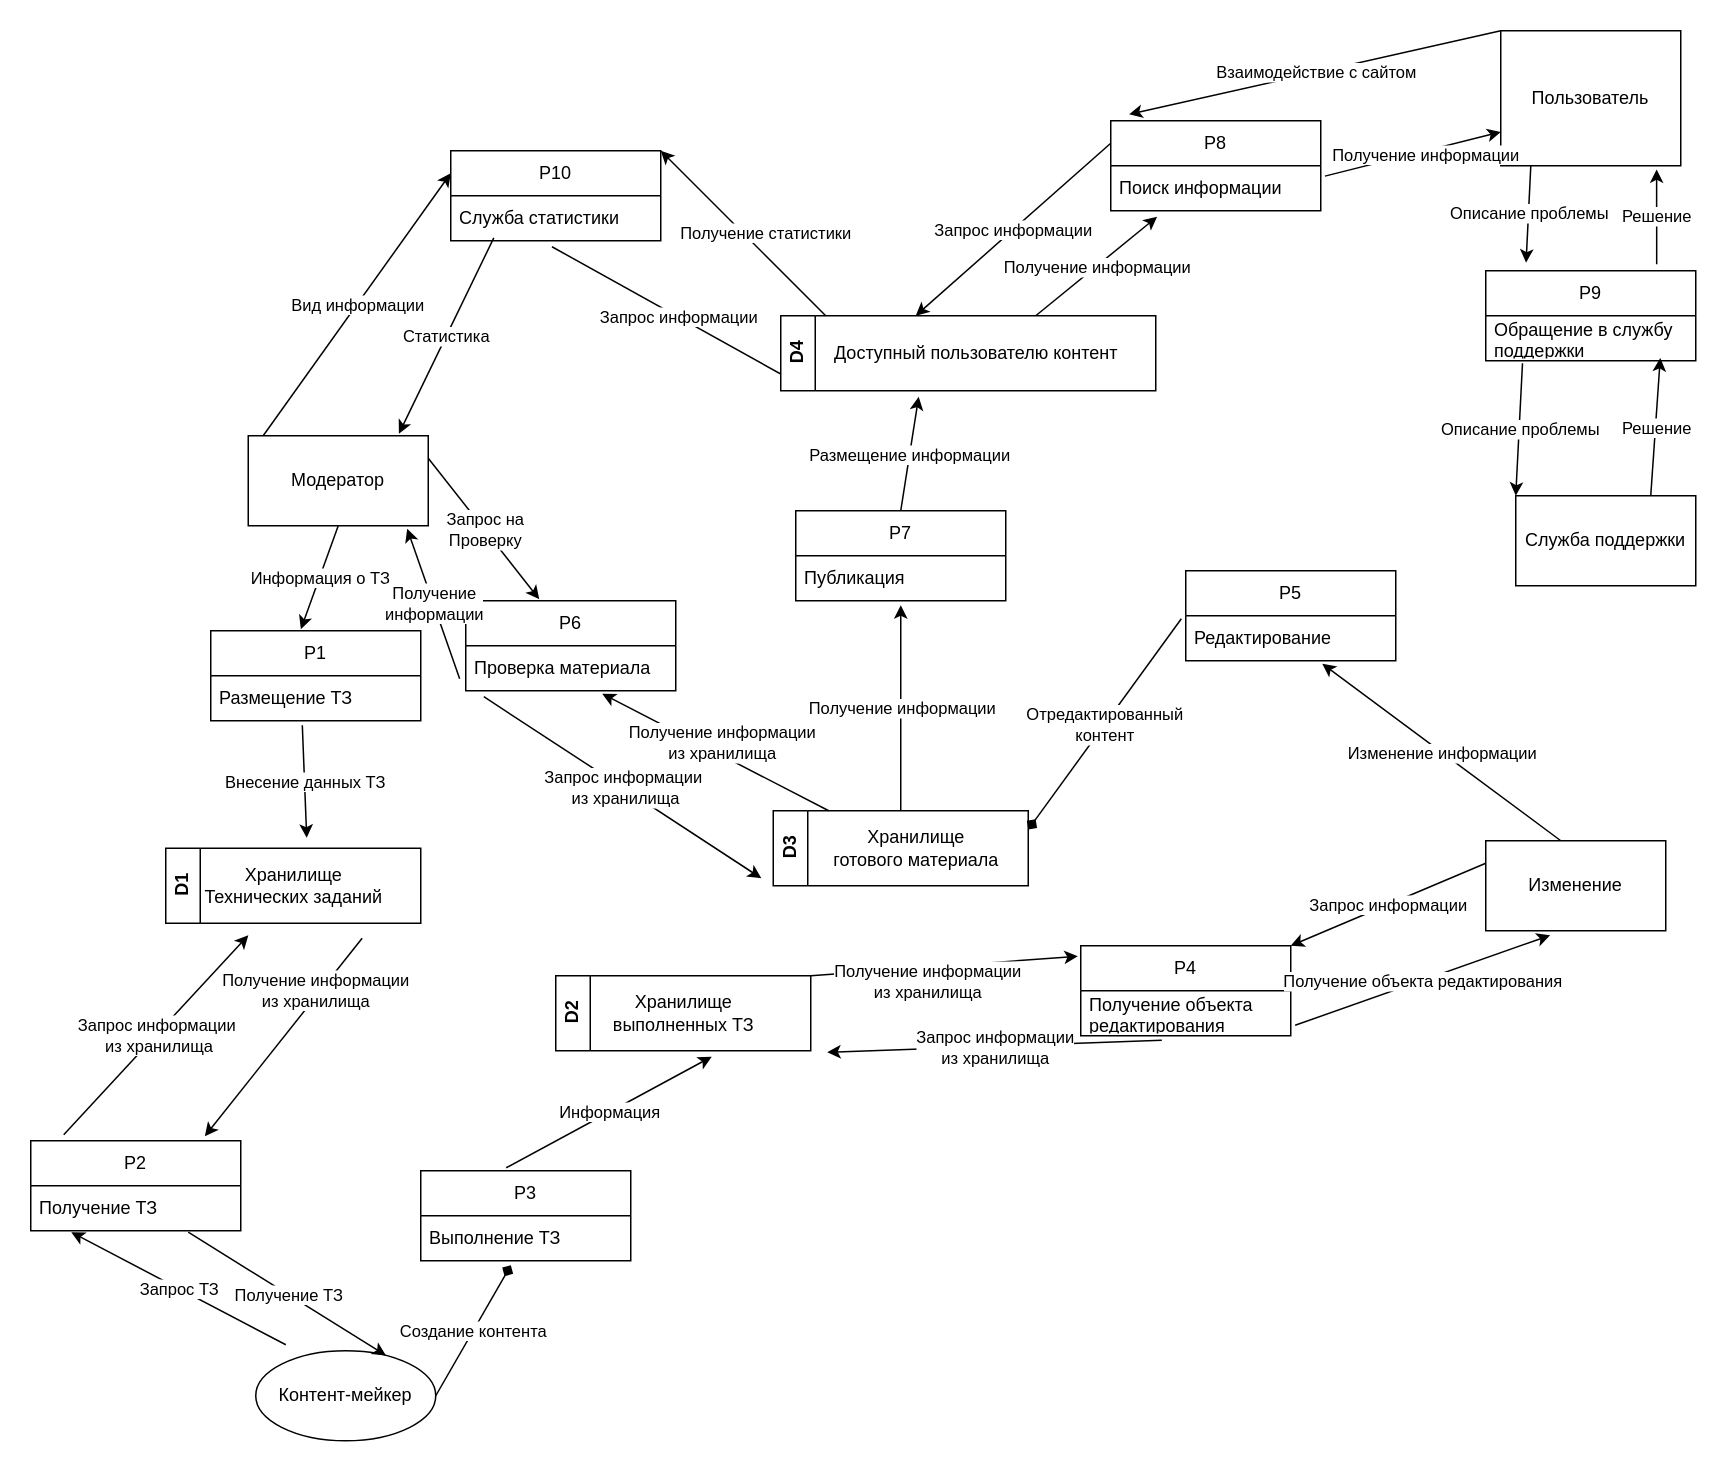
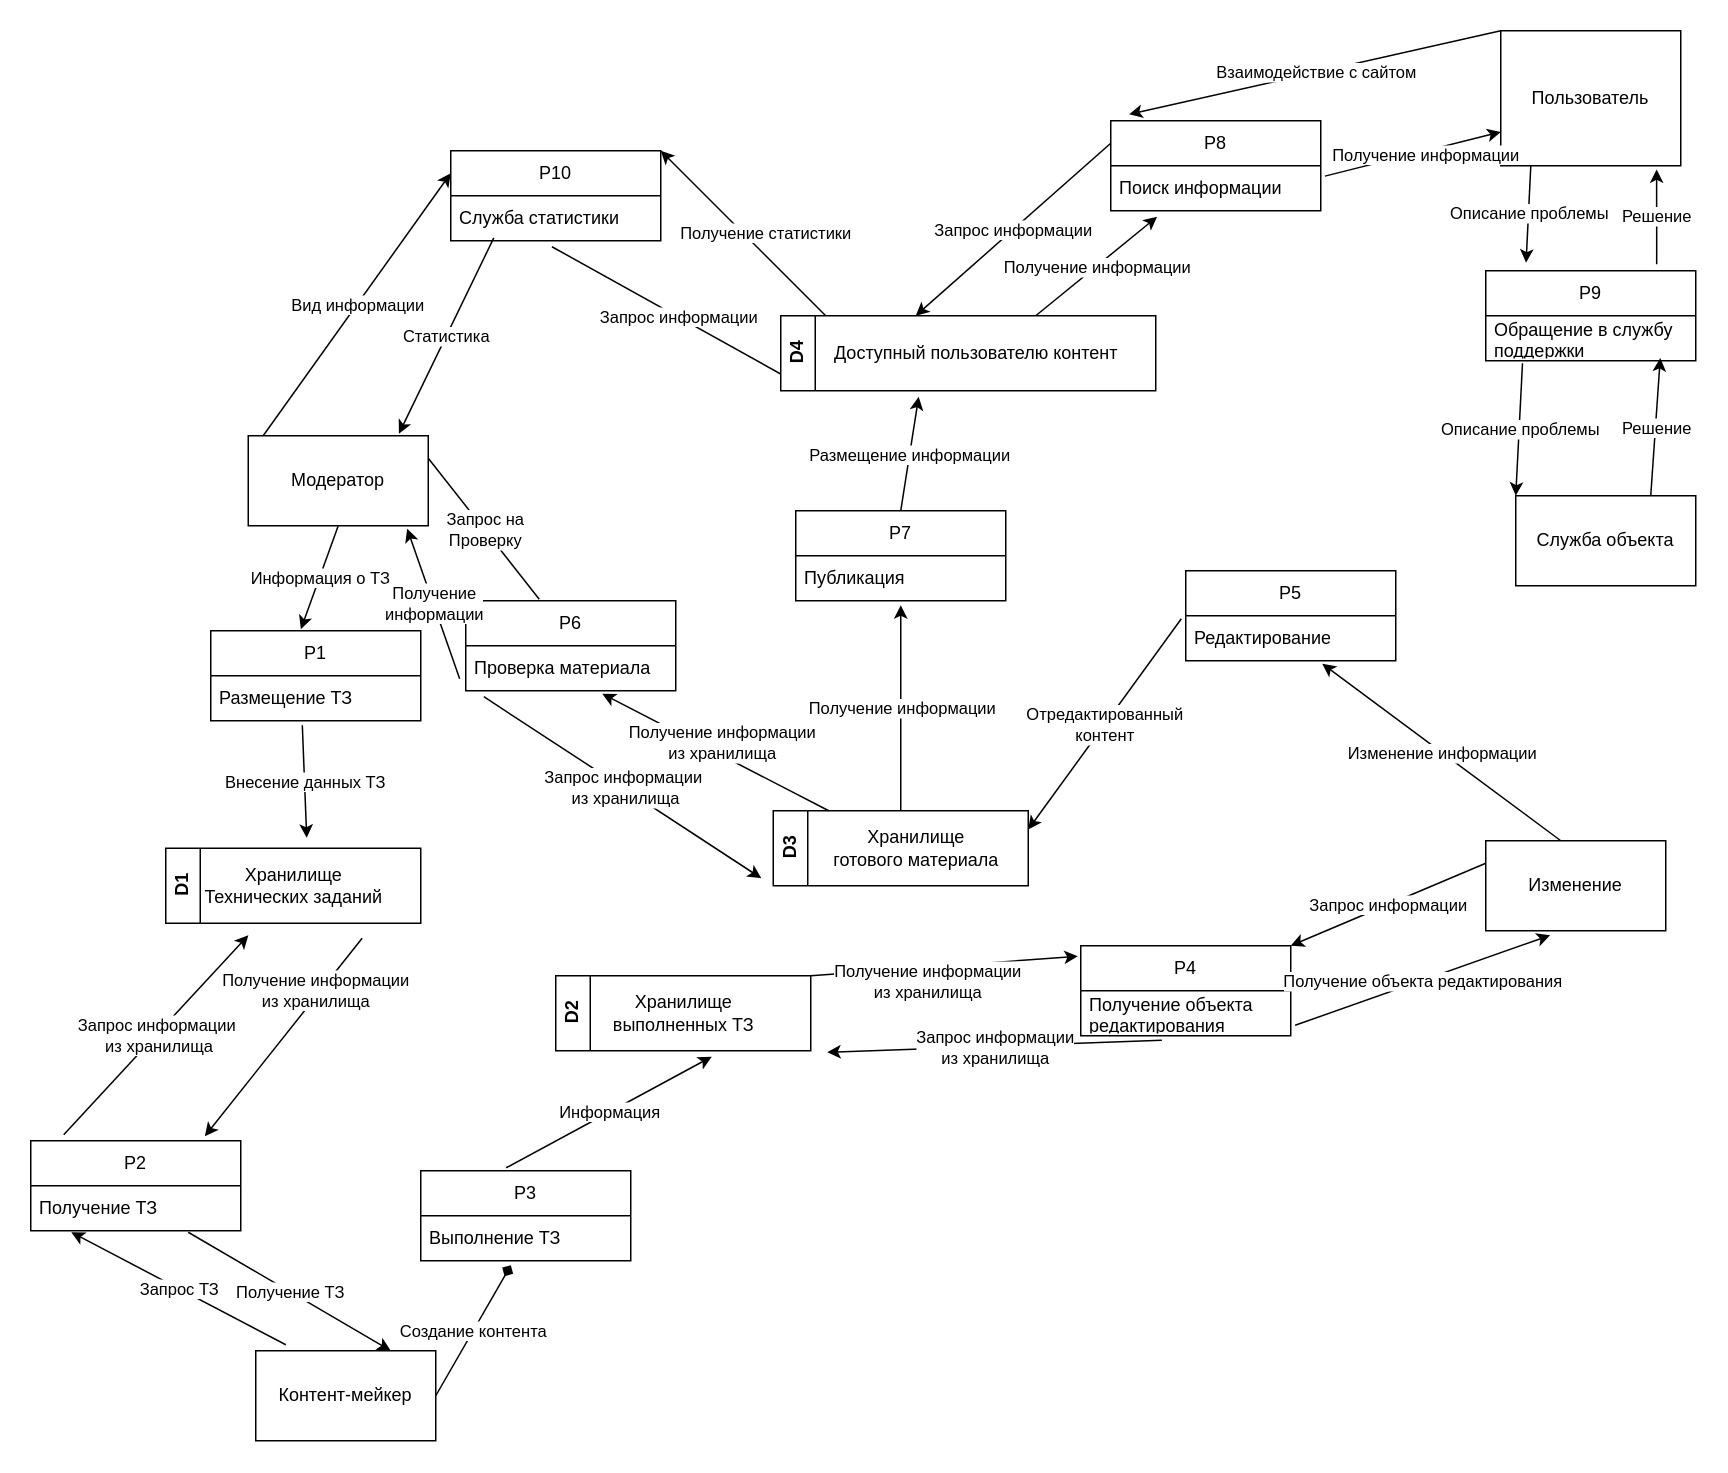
(1606, 541) -> (1606, 541)
(532, 590) -> (534, 593)
(1036, 819) -> (1035, 820)
(346, 1396) -> (346, 1396)
